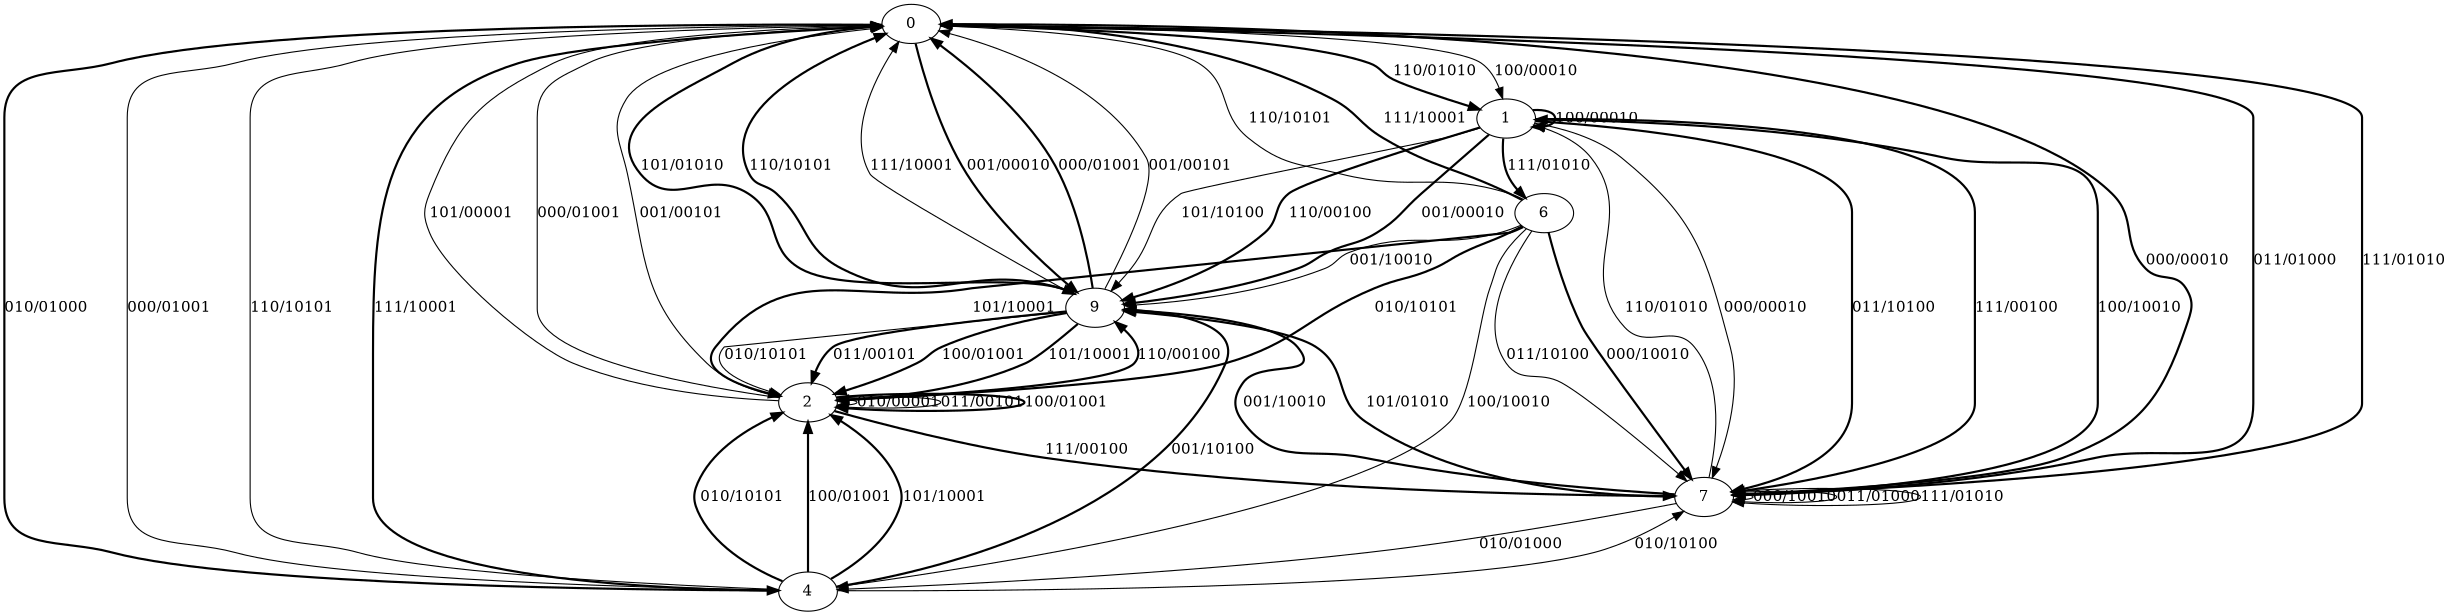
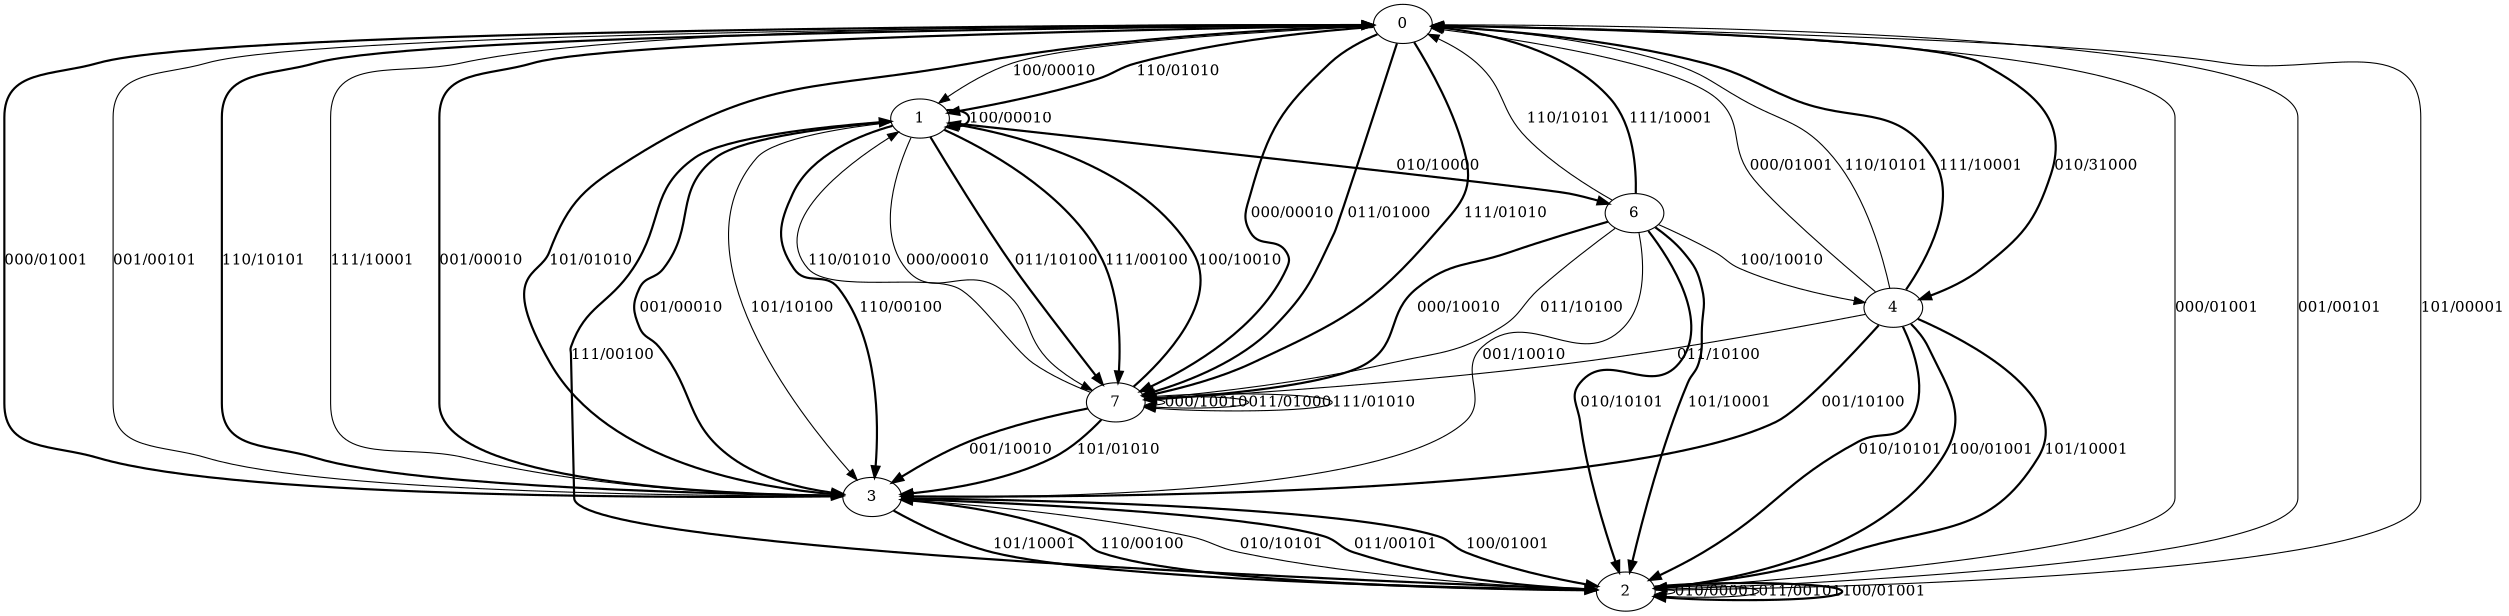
(1549, 166) -> (1438, 166)
(46, 308) -> (2096, 166)
(1095, 308) -> (872, 497)
(1246, 479) -> (797, 543)
(1676, 544) -> (1719, 355)
(1264, 563) -> none
